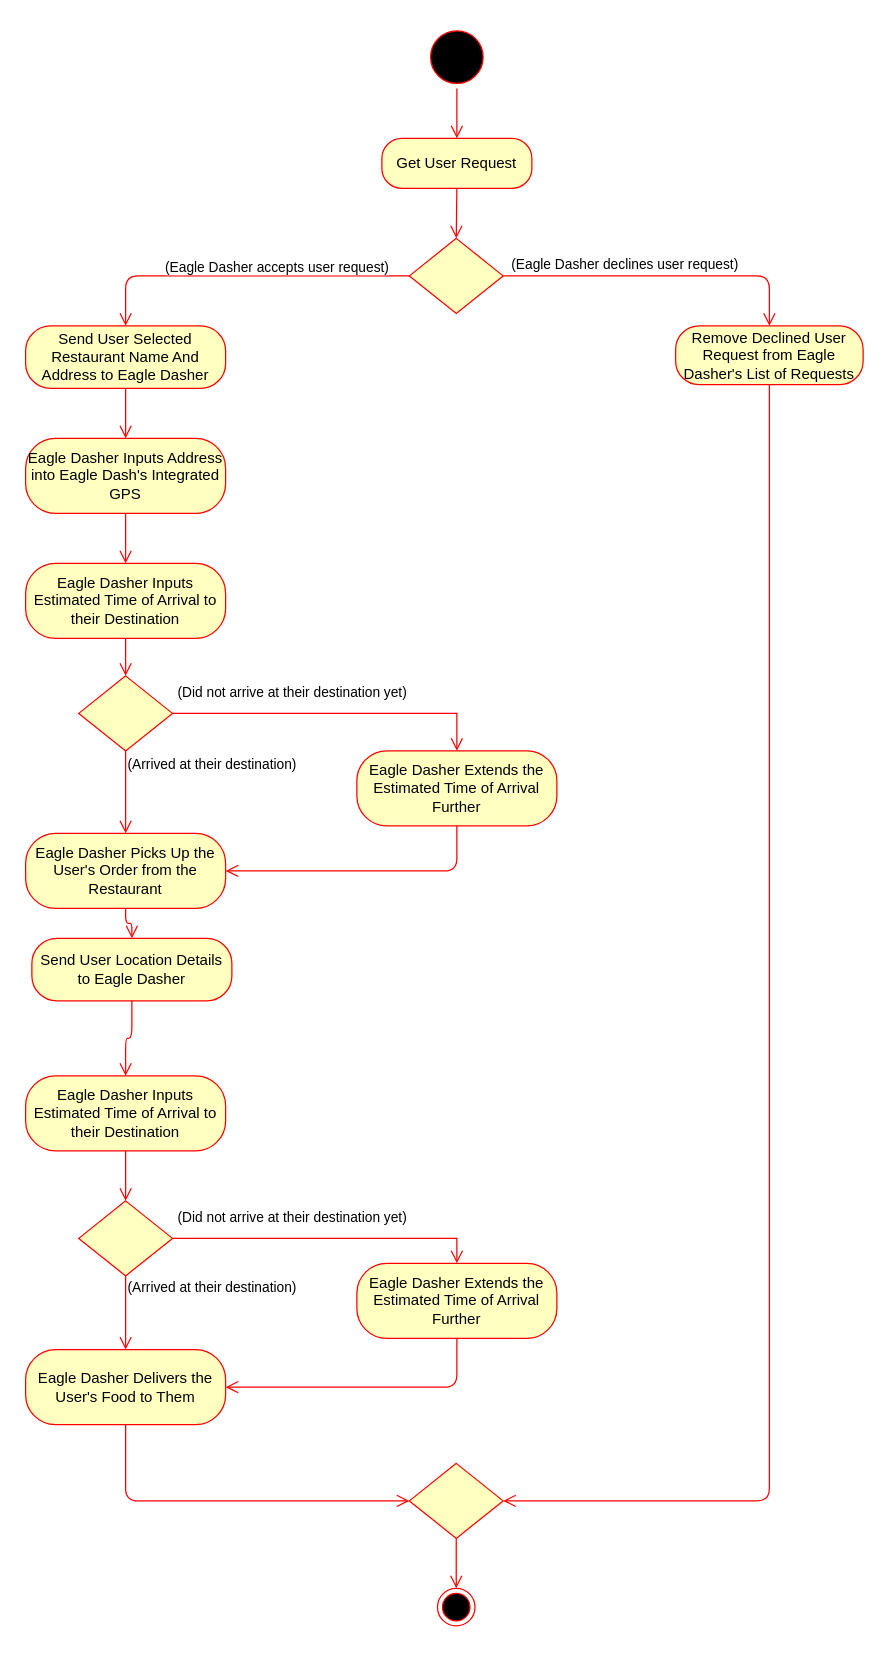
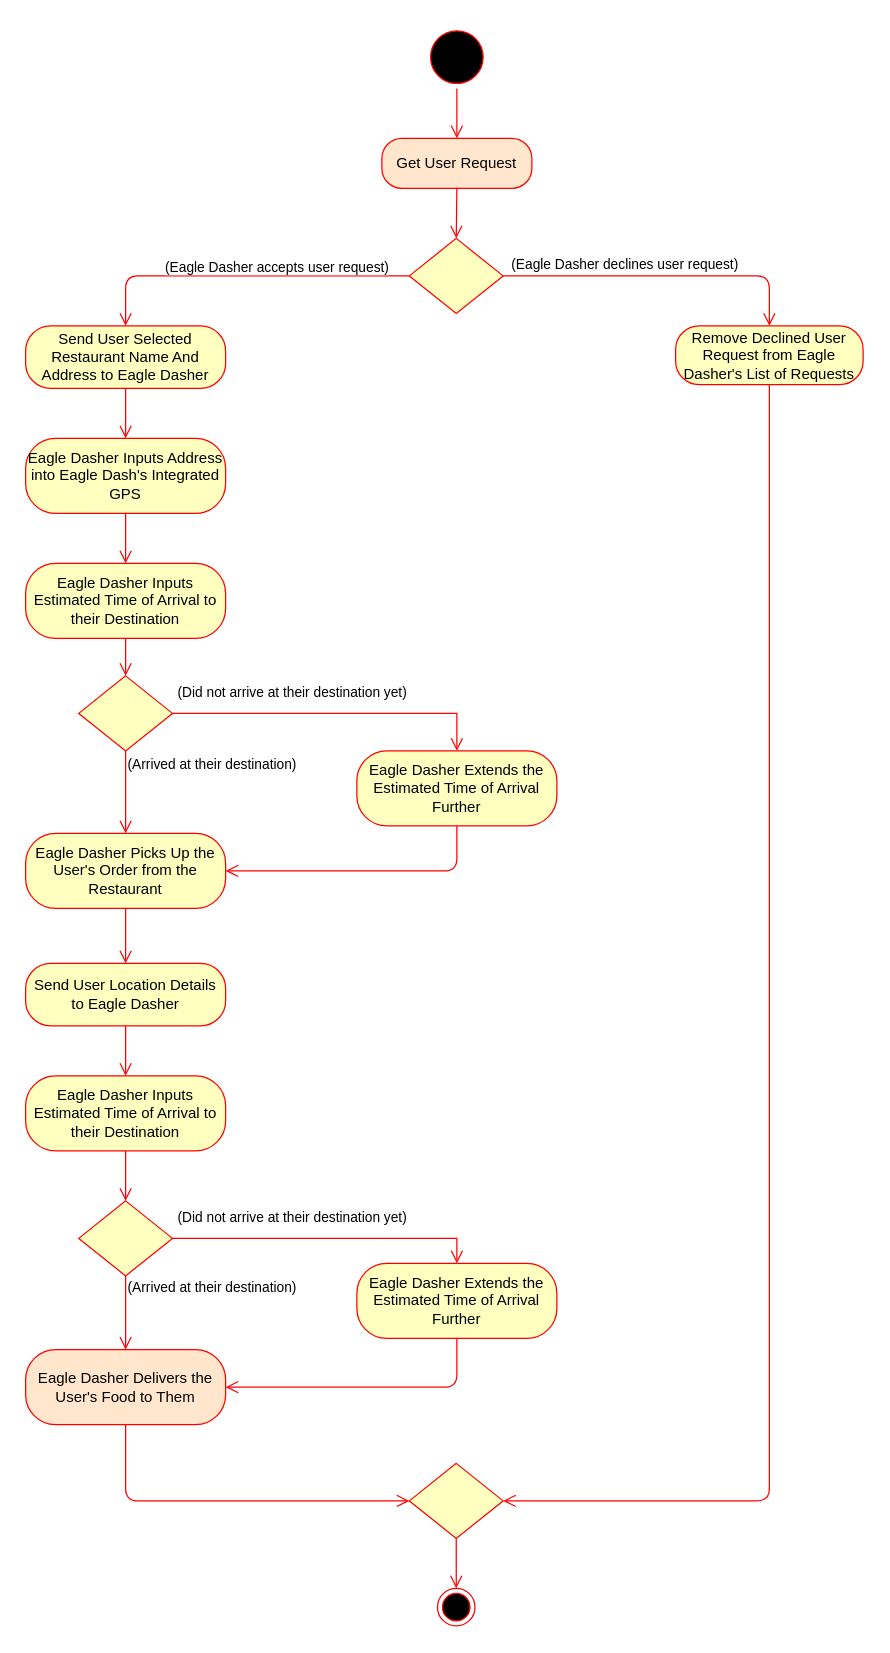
(457, 163) -> (457, 163)
(132, 969) -> (126, 994)
(126, 1387) -> (126, 1387)
